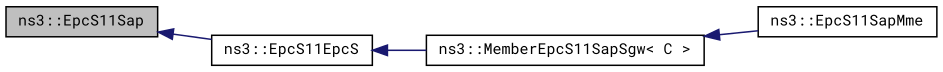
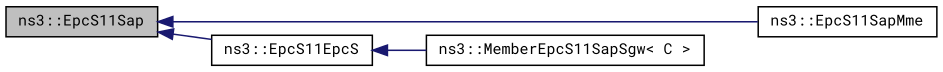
(739, 33) -> (465, 22)
